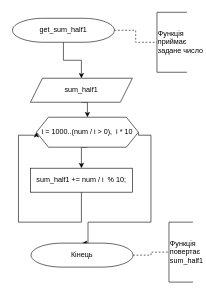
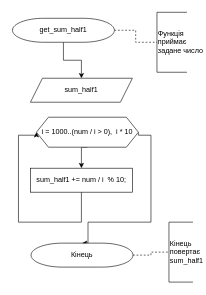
(87, 106) -> none
(187, 252) -> (187, 252)
